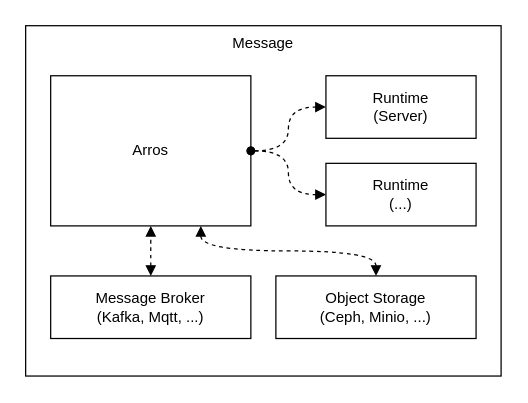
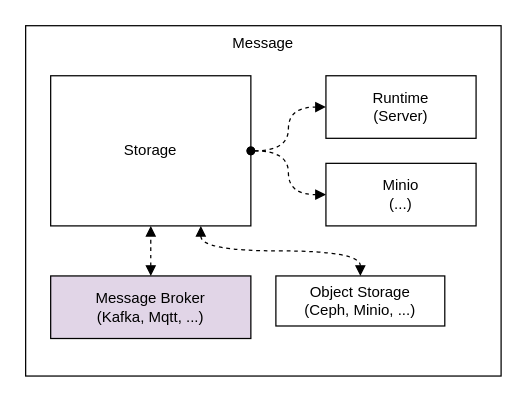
(151, 151) -> (151, 151)
(401, 194) -> (401, 194)
(151, 307) -> (151, 307)
(376, 307) -> (360, 301)
